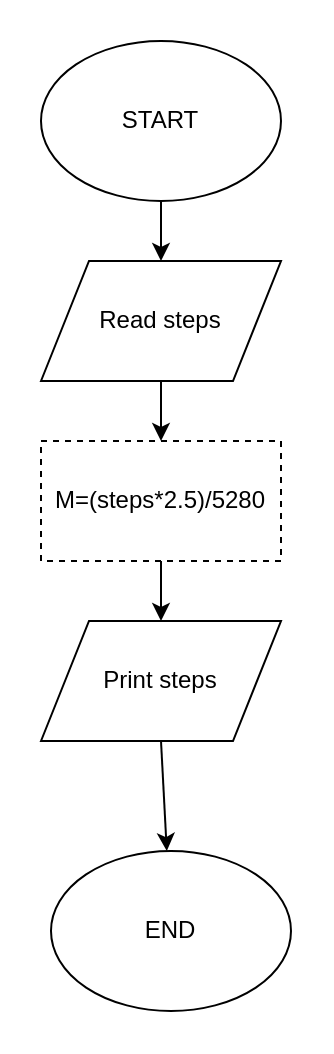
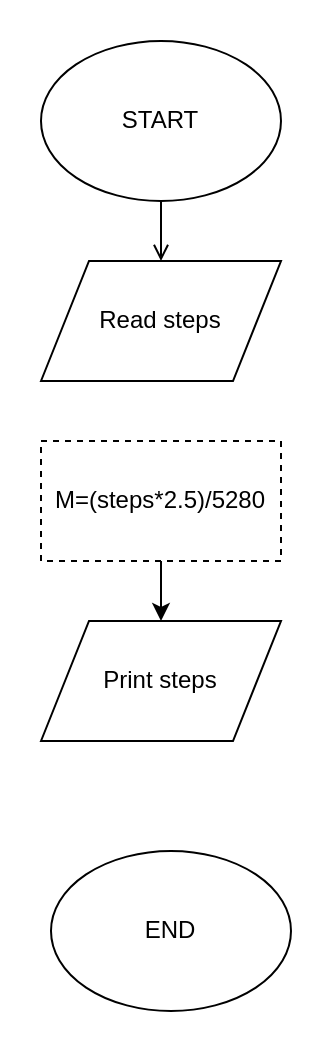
(161, 246) -> (161, 249)
(161, 404) -> none
(164, 789) -> none
